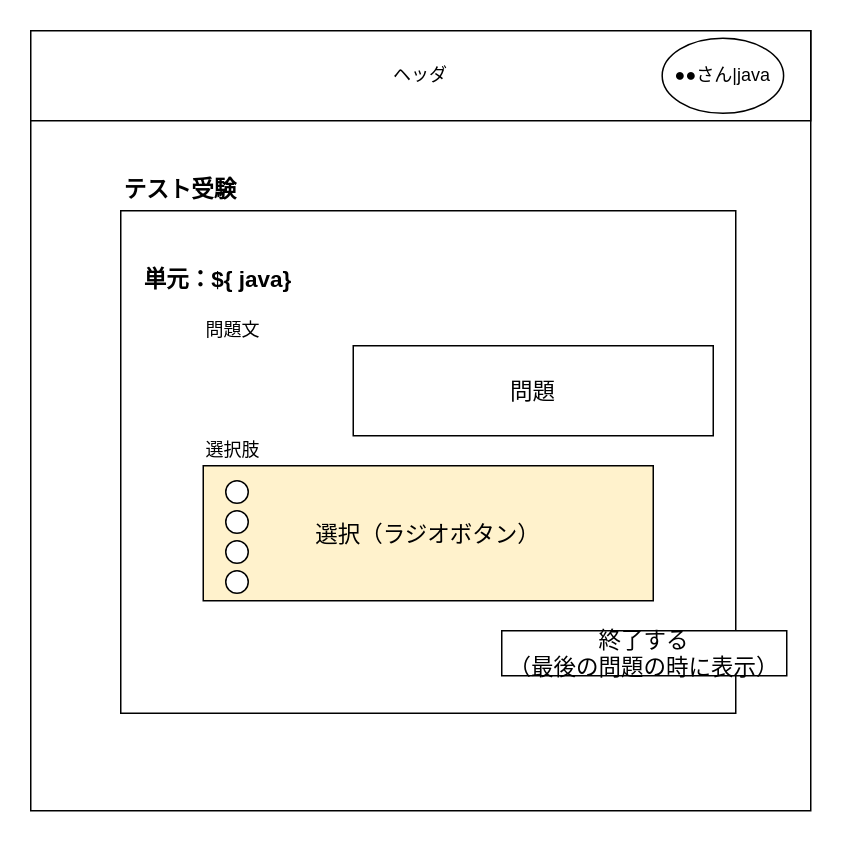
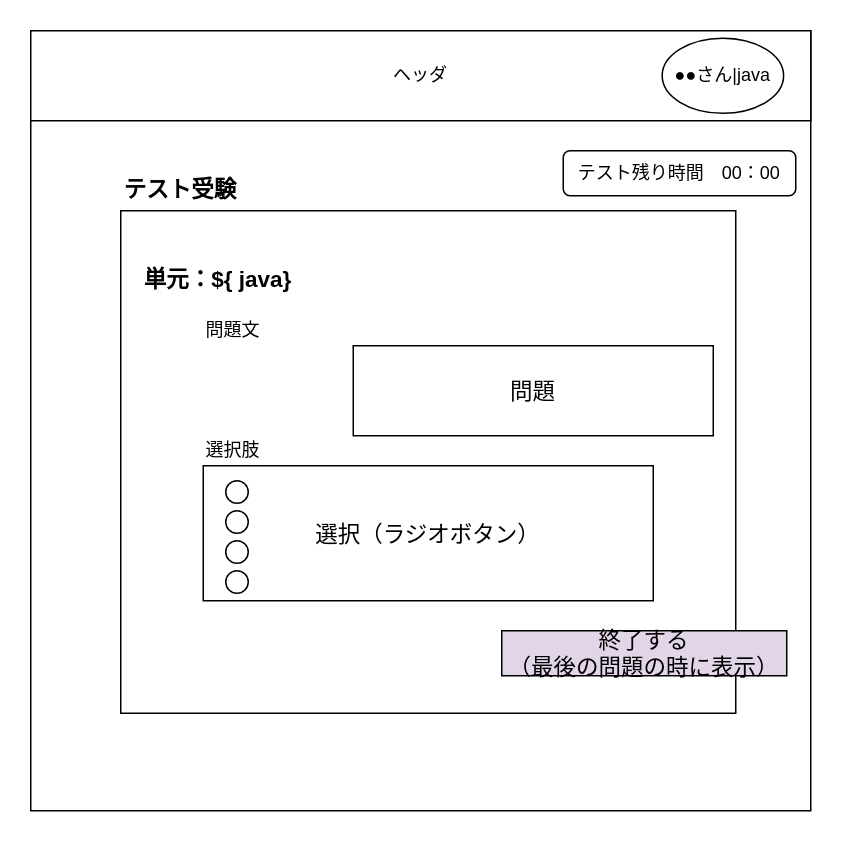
none -> (680, 173)
(428, 533) -> (428, 533)
(644, 653) -> (644, 653)
